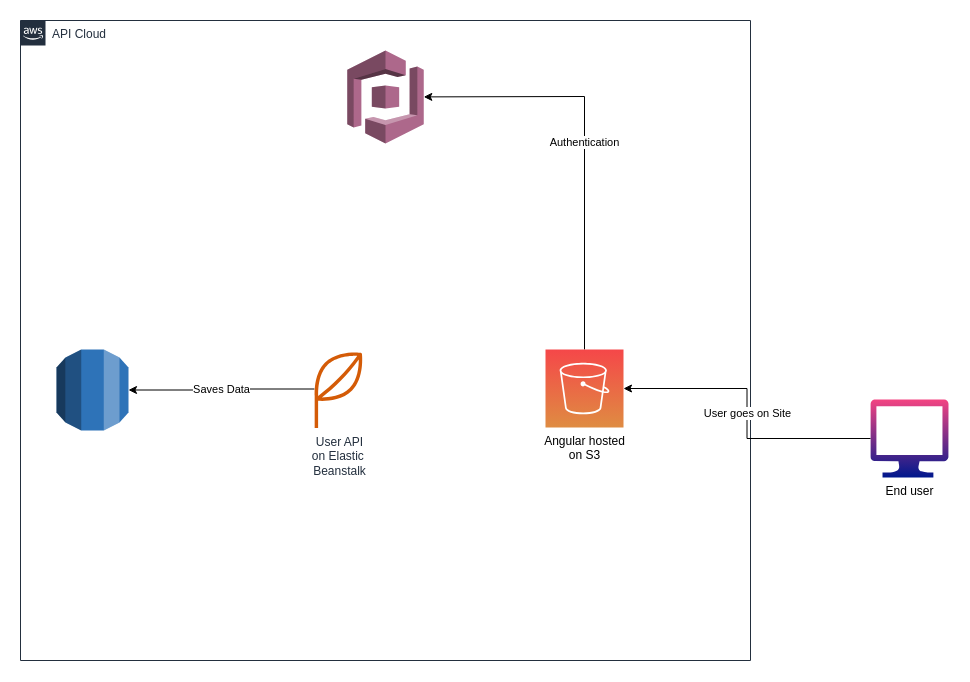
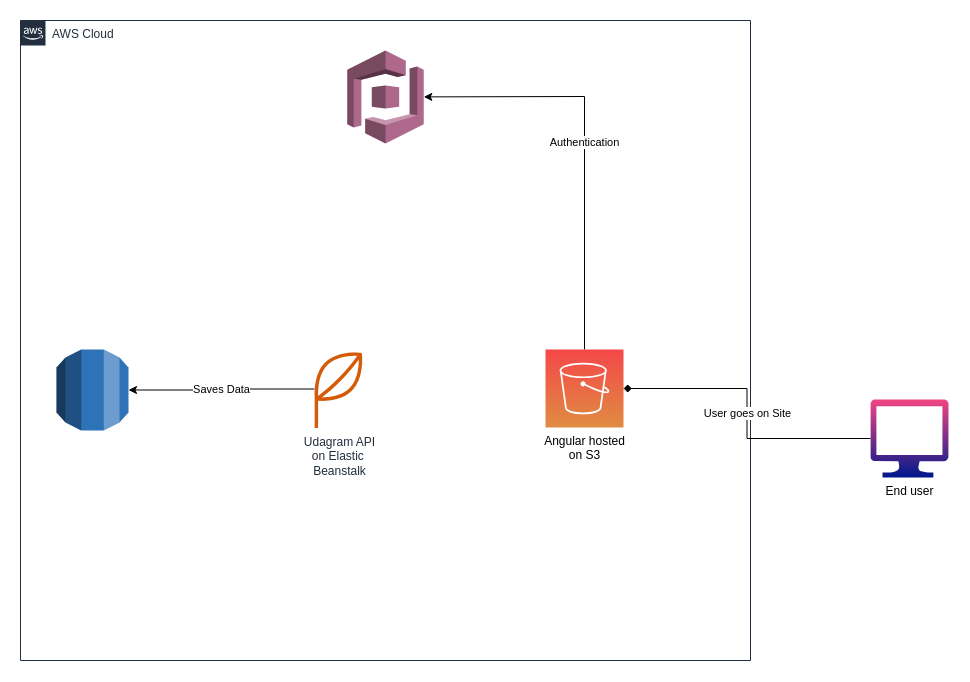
(80, 35) -> (80, 35)
(631, 389) -> (632, 389)
(340, 457) -> (340, 457)
